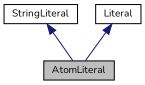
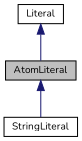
(63, 47) -> (41, 104)
